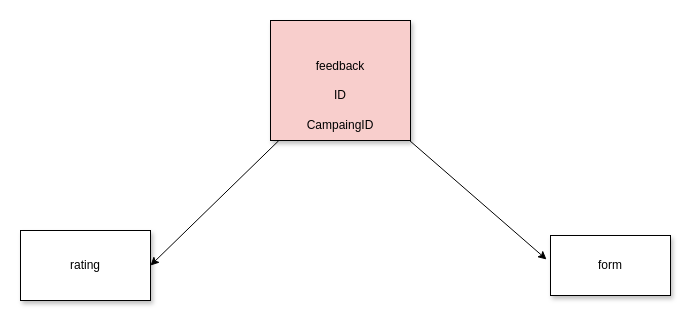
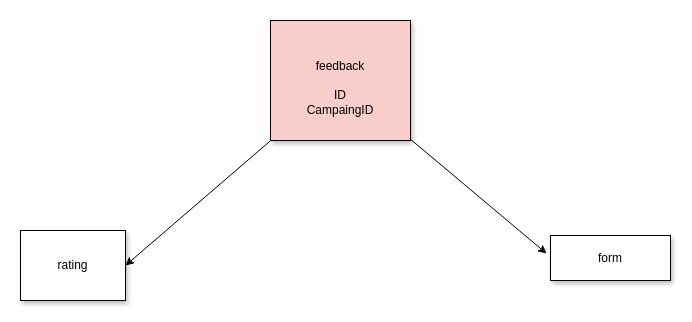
(341, 126) -> (341, 111)
(86, 266) -> (73, 266)
(611, 266) -> (611, 258)
